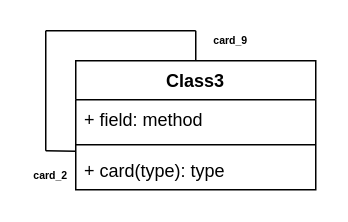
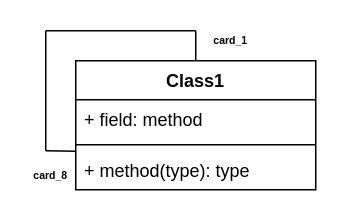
(231, 38) -> (231, 38)
(196, 82) -> (196, 82)
(168, 172) -> (179, 172)
(51, 173) -> (51, 173)
